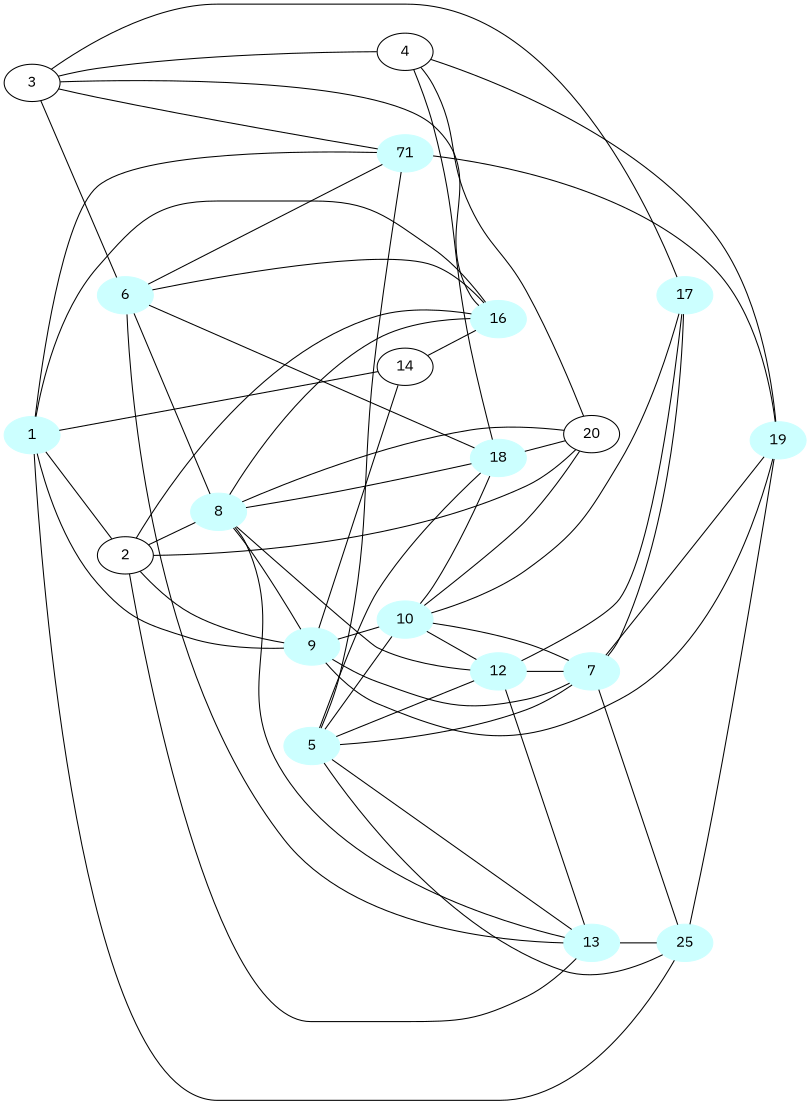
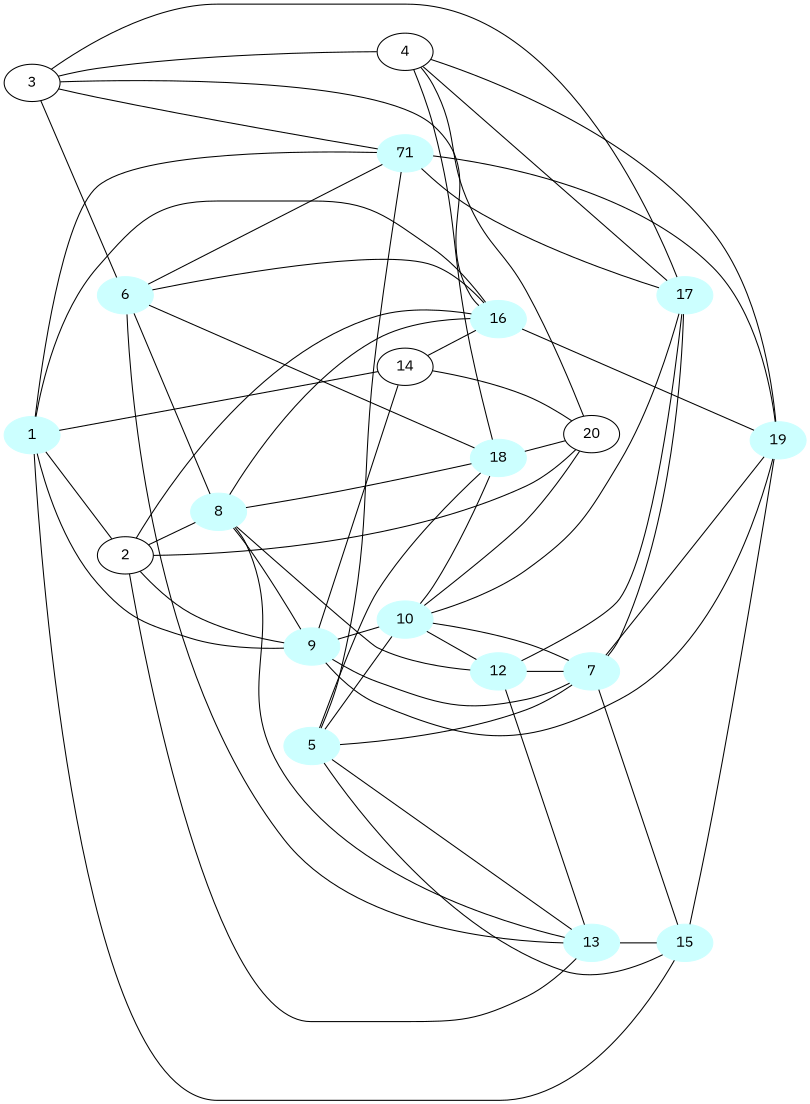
none -> (539, 168)
none -> (534, 240)
none -> (638, 380)
(399, 446) -> (505, 388)
(409, 707) -> none
(685, 943) -> (685, 943)
